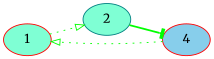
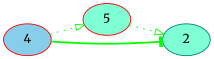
(144, 29) -> (105, 44)
(27, 40) -> (107, 19)
